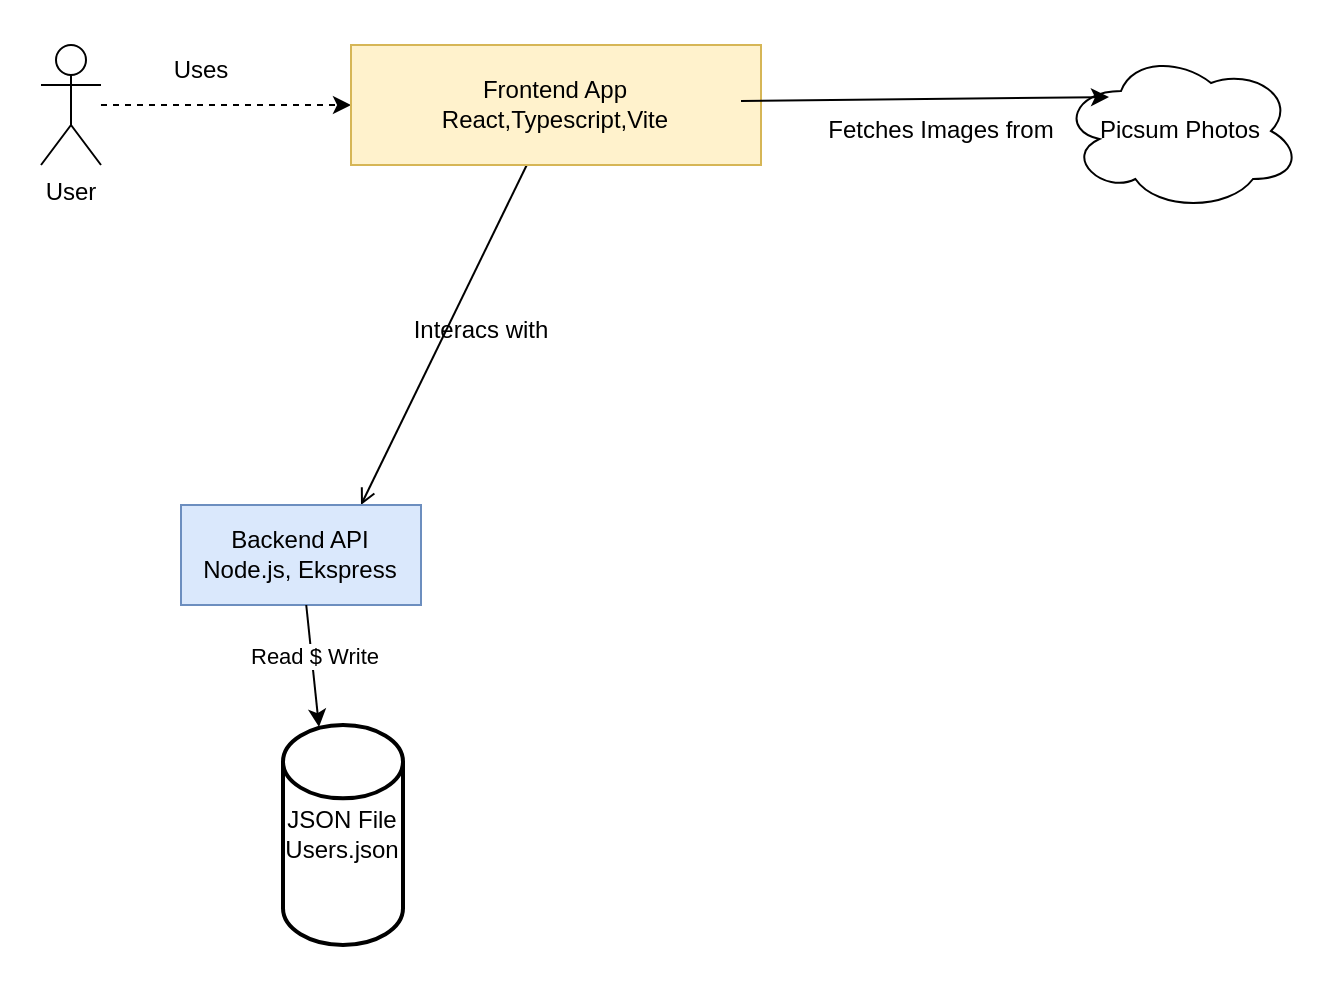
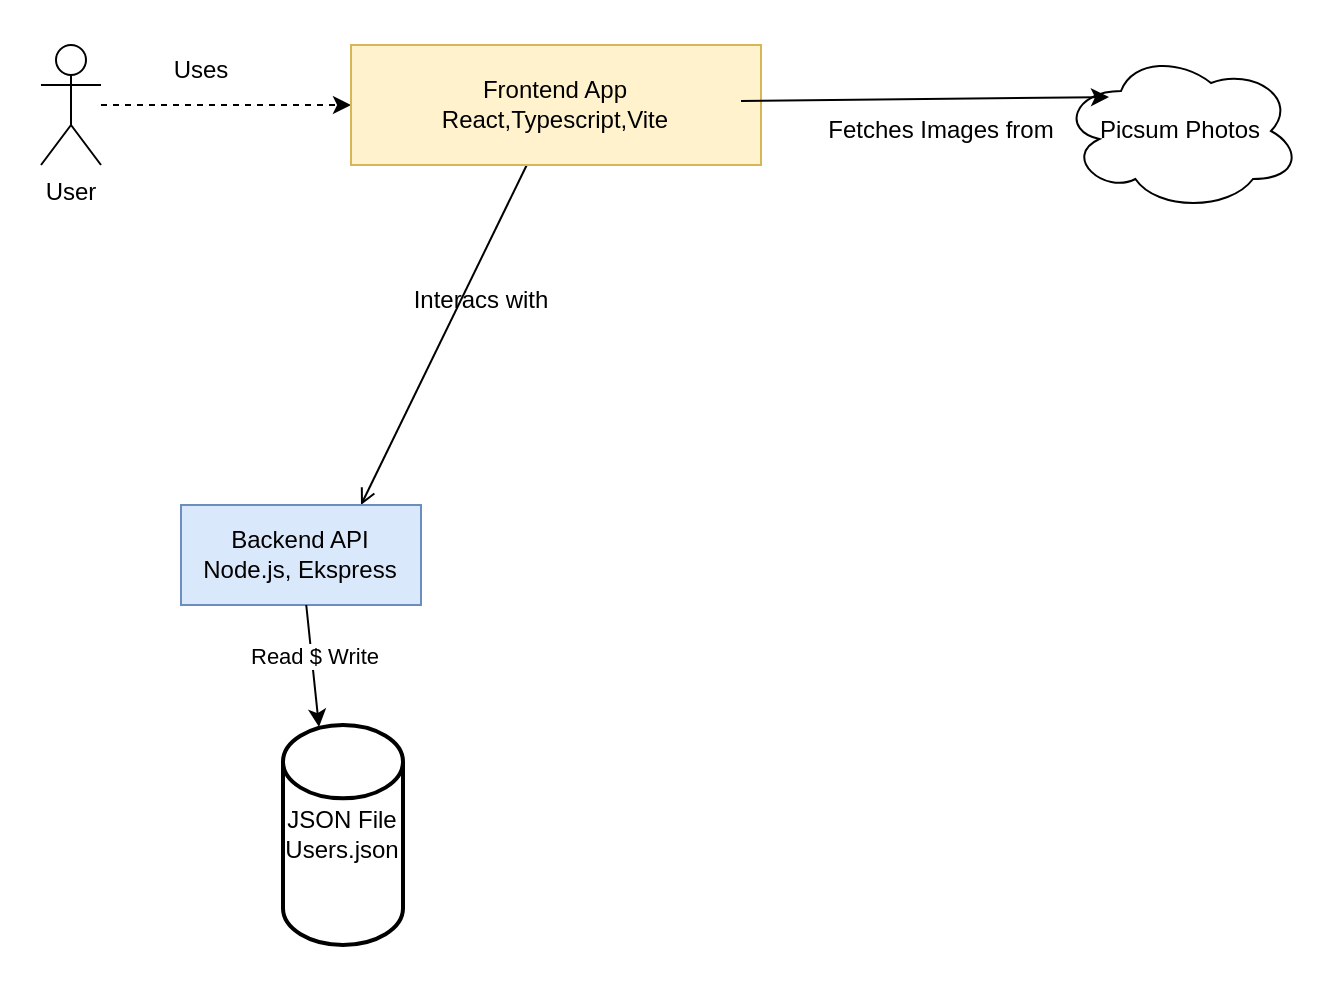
(481, 331) -> (481, 301)
